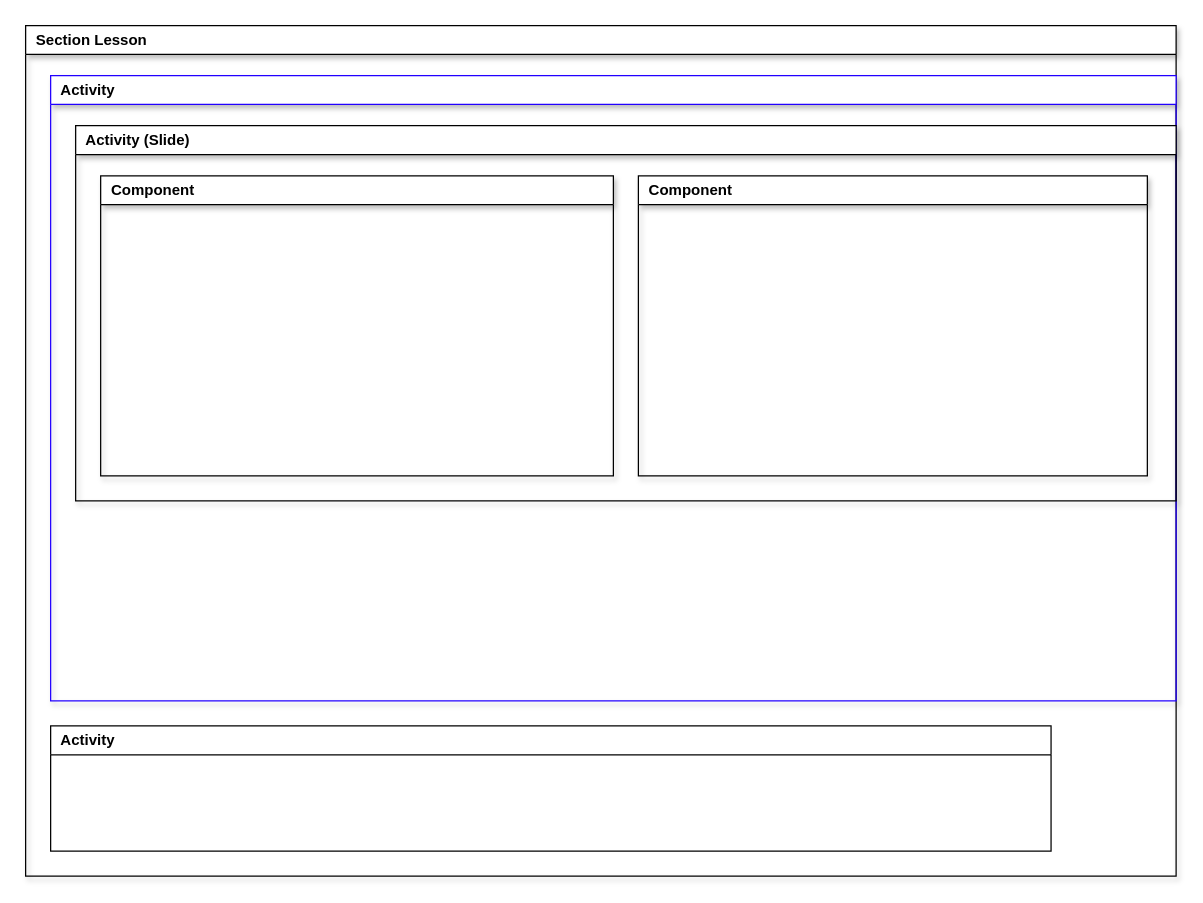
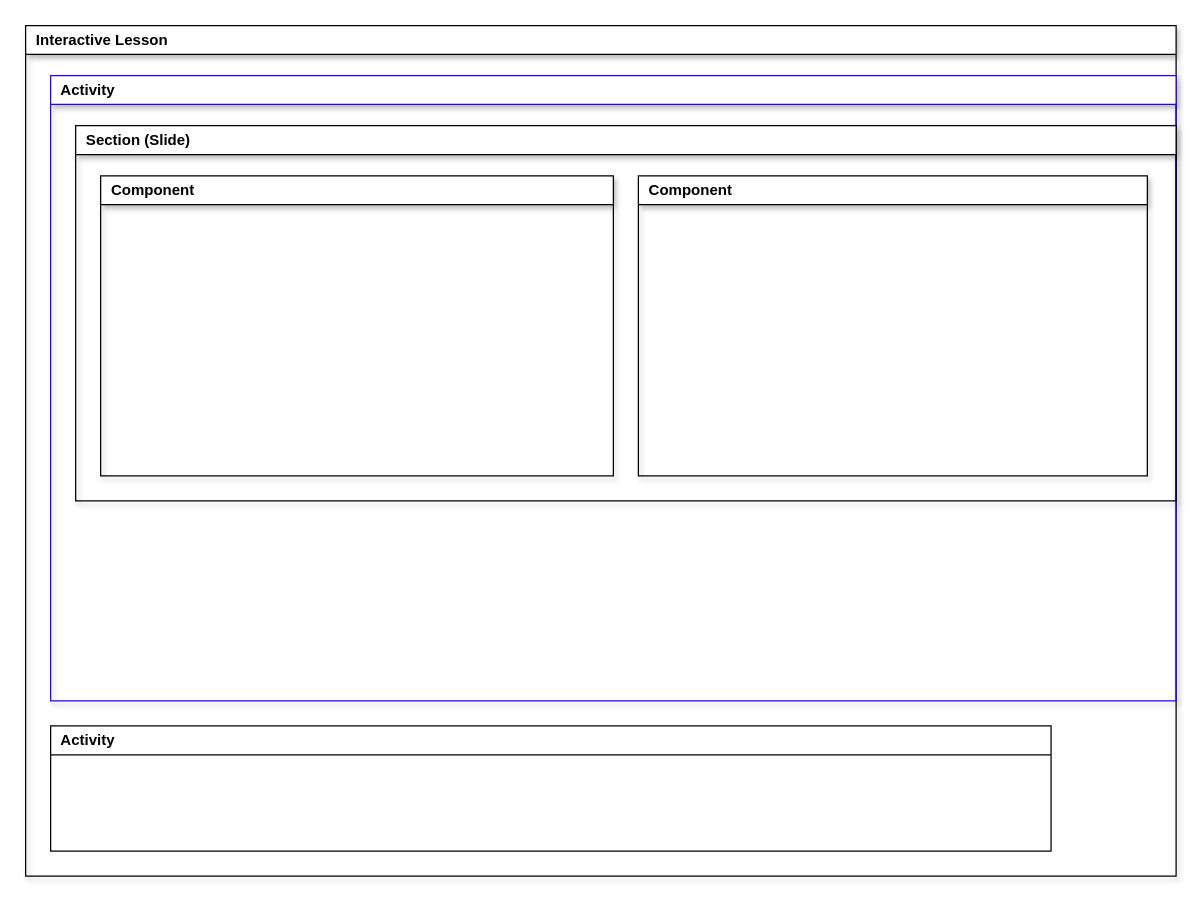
(83, 41) -> (100, 41)
(136, 141) -> (133, 141)
